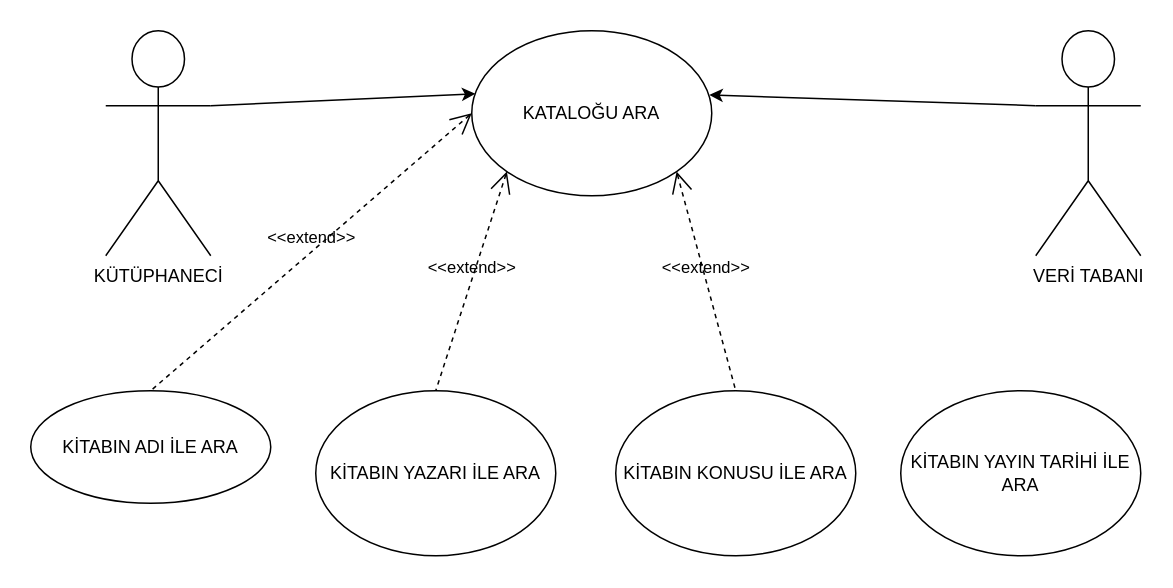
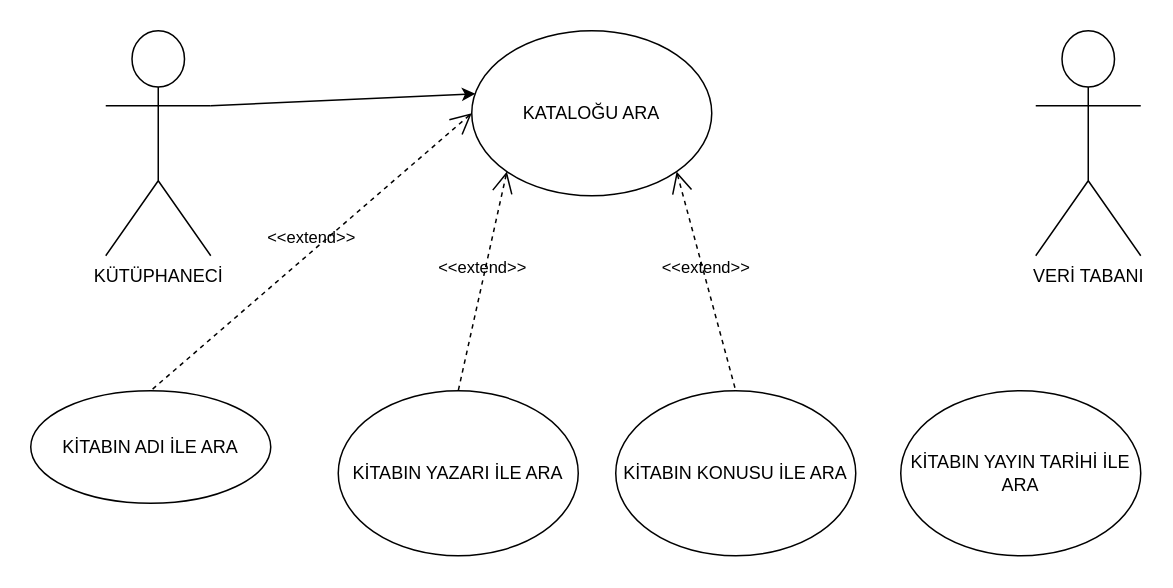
(877, 100) -> none
(436, 473) -> (458, 473)
